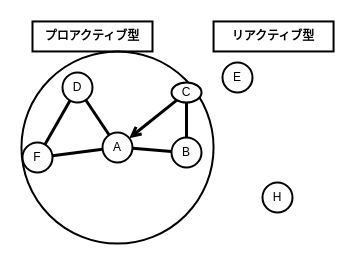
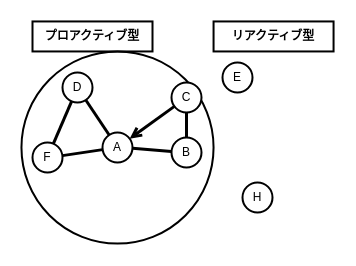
(187, 93) -> (187, 98)
(38, 158) -> (48, 158)
(278, 198) -> (258, 198)
